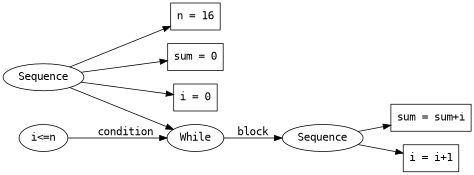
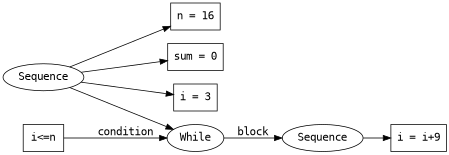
(195, 98) -> (195, 98)
(431, 118) -> none
(43, 138) -> (43, 138)
(431, 158) -> (419, 138)
